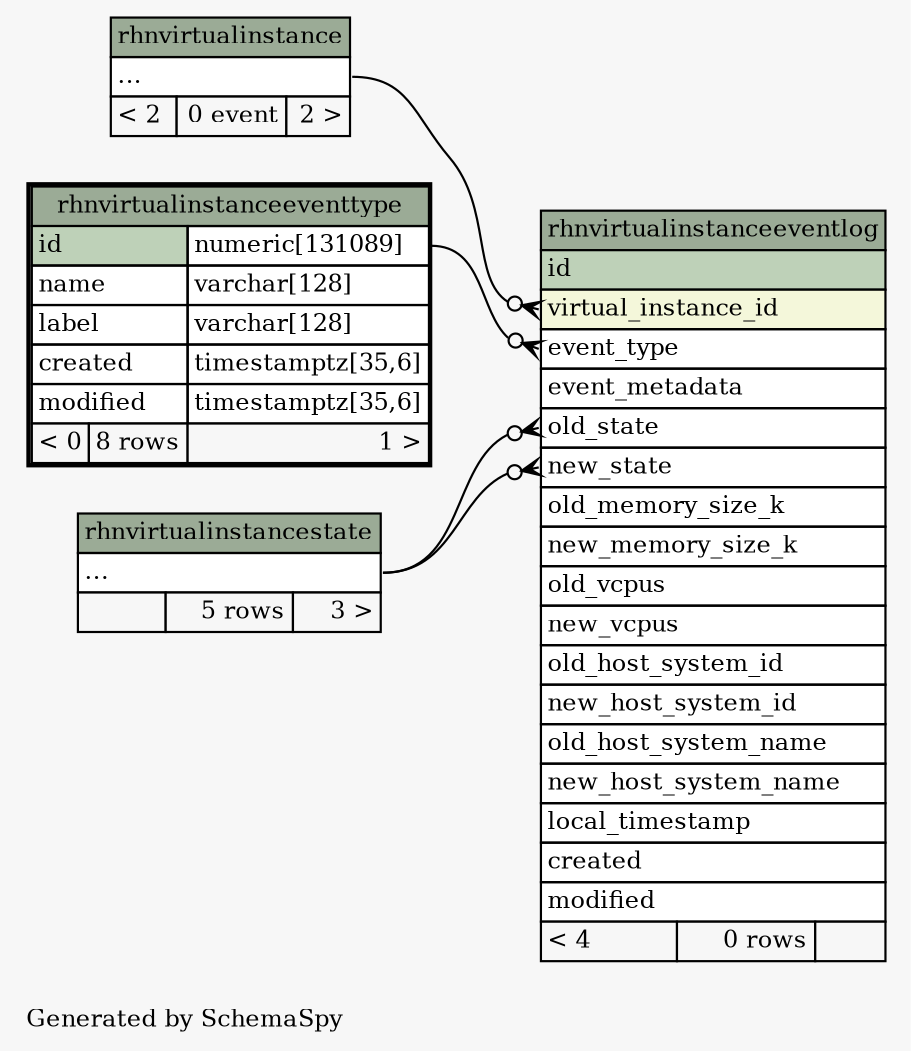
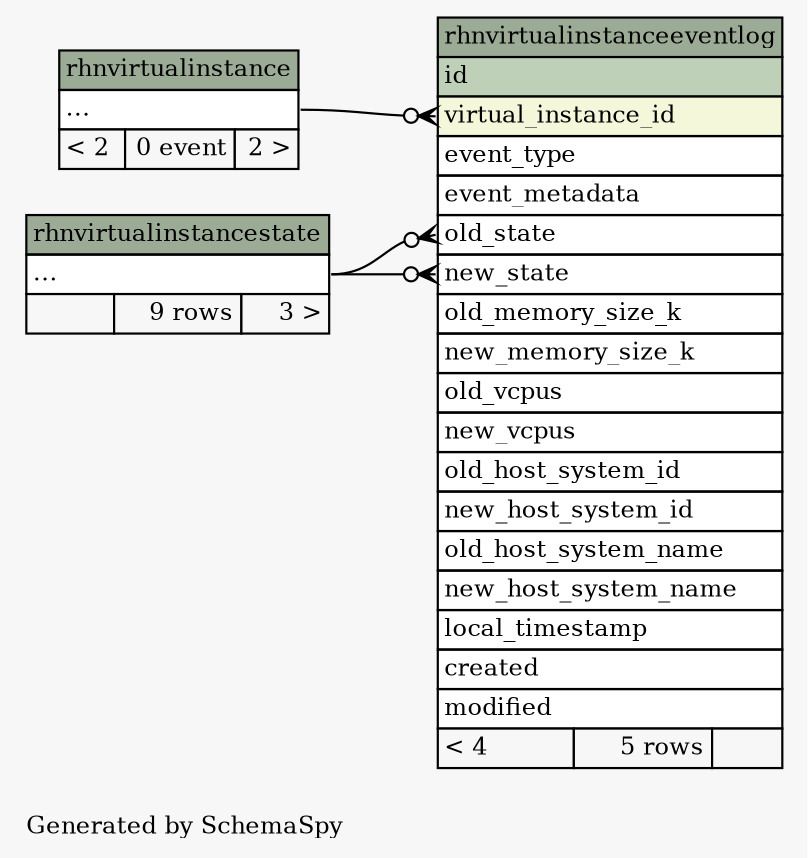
(229, 325) -> none
(244, 611) -> (192, 313)
(766, 940) -> (663, 747)
